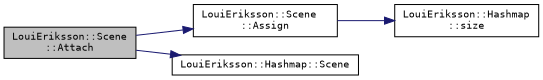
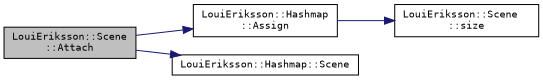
(265, 21) -> (265, 21)
(467, 21) -> (467, 21)
